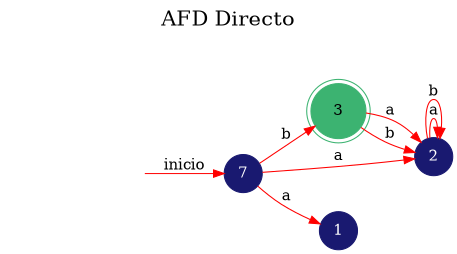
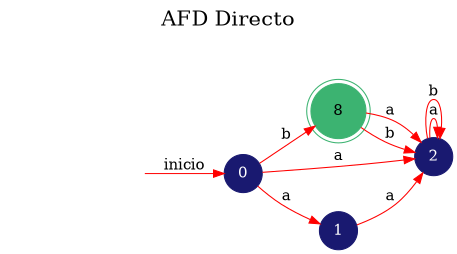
(338, 111) -> (338, 111)
(243, 174) -> (243, 174)
none -> (390, 208)
